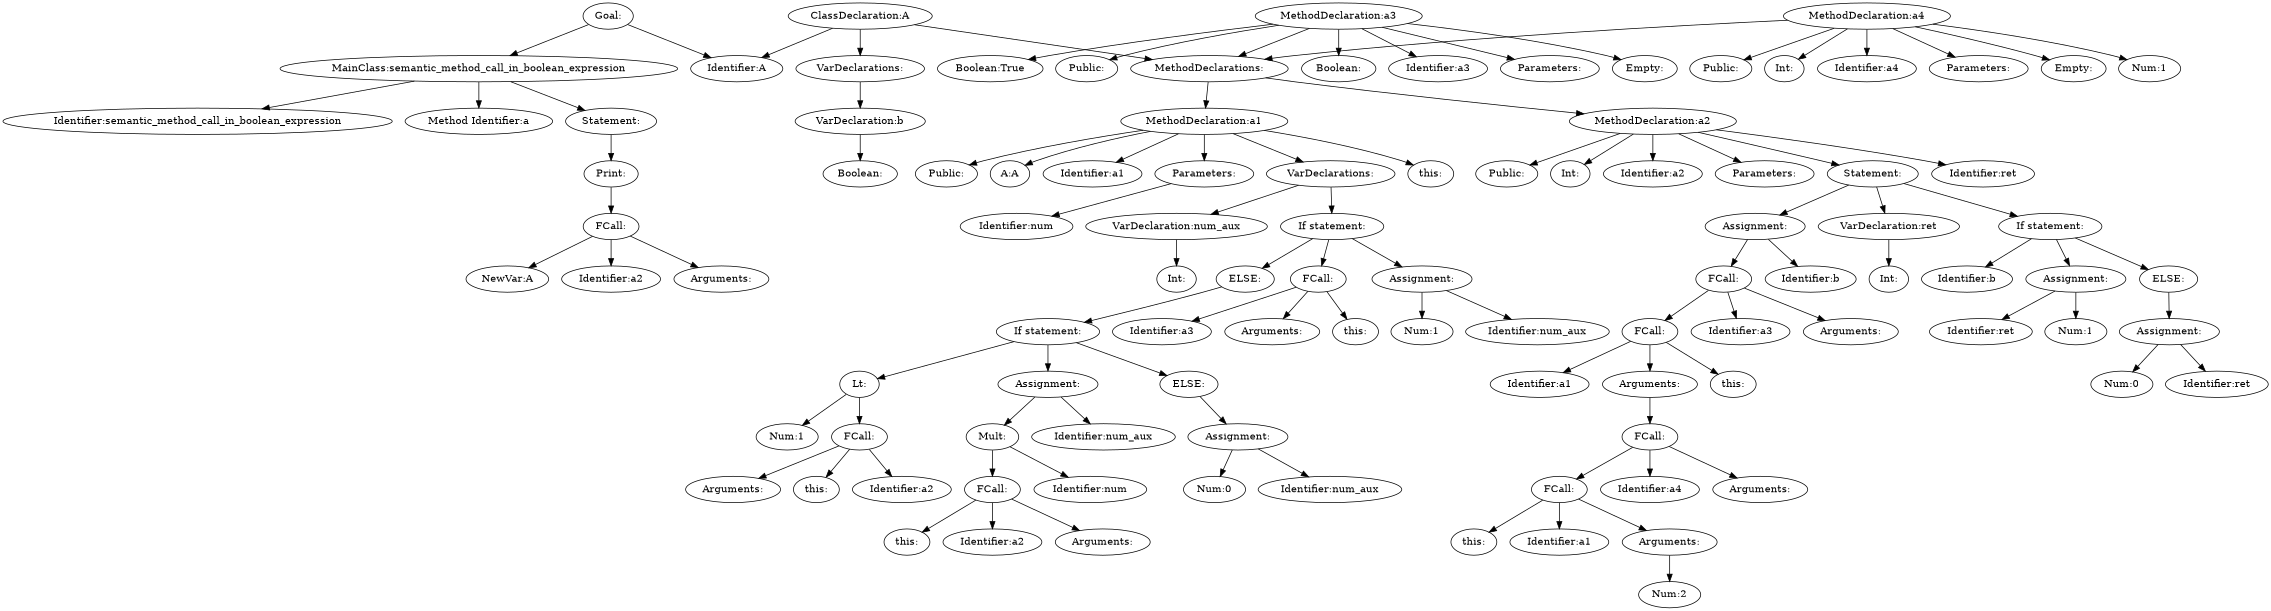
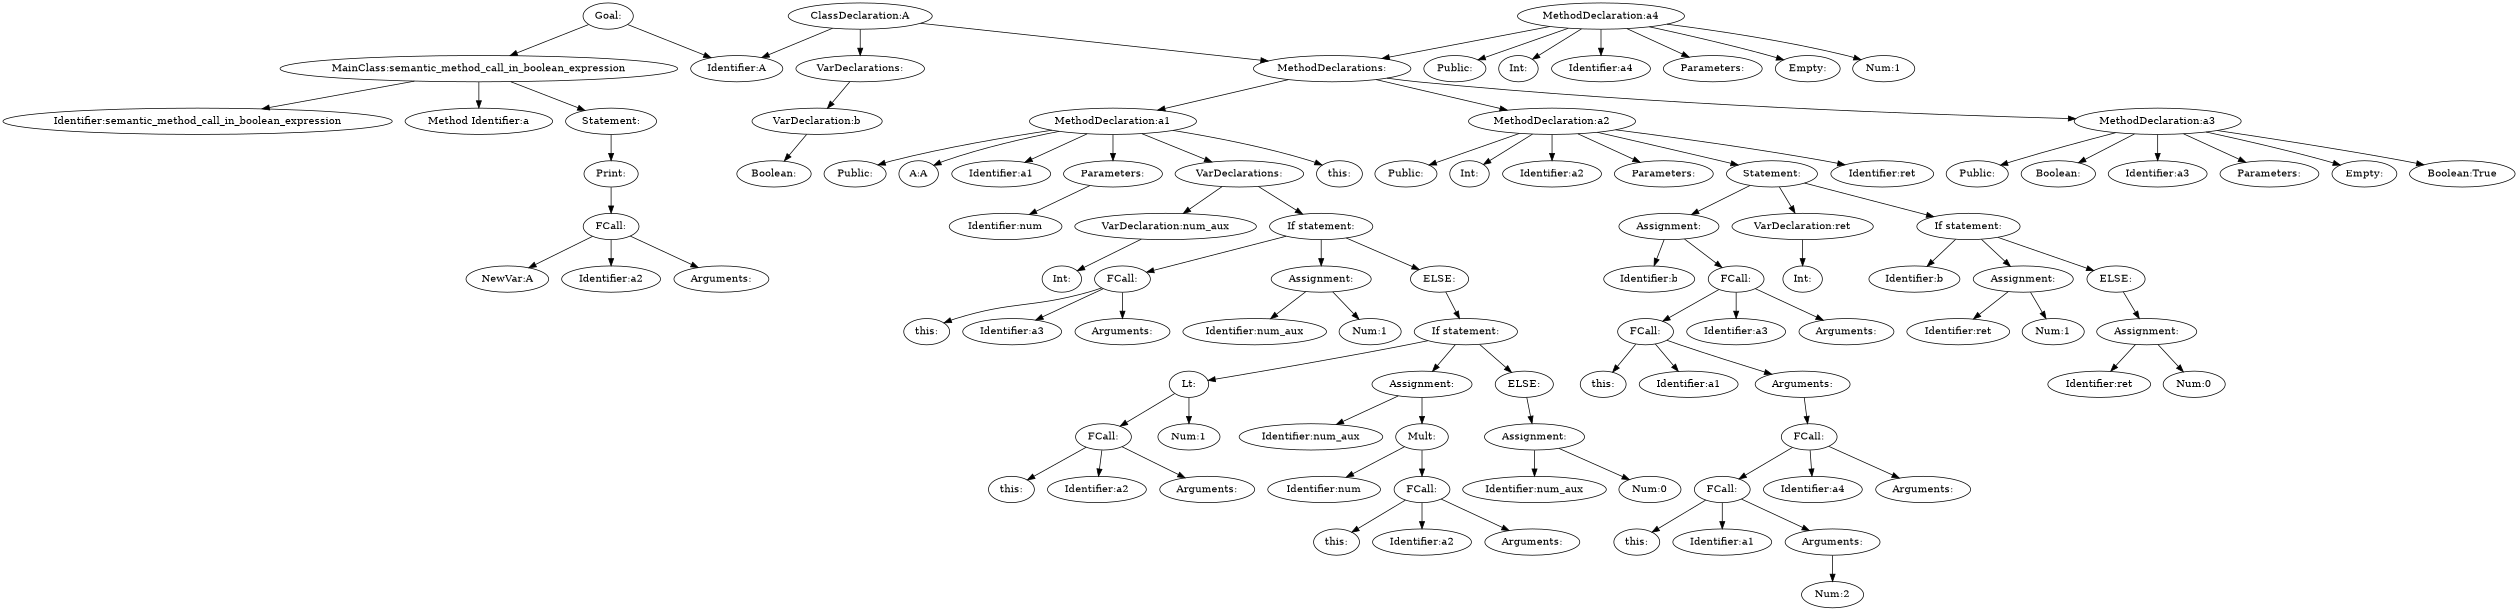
(1277, 41) -> (1727, 105)
